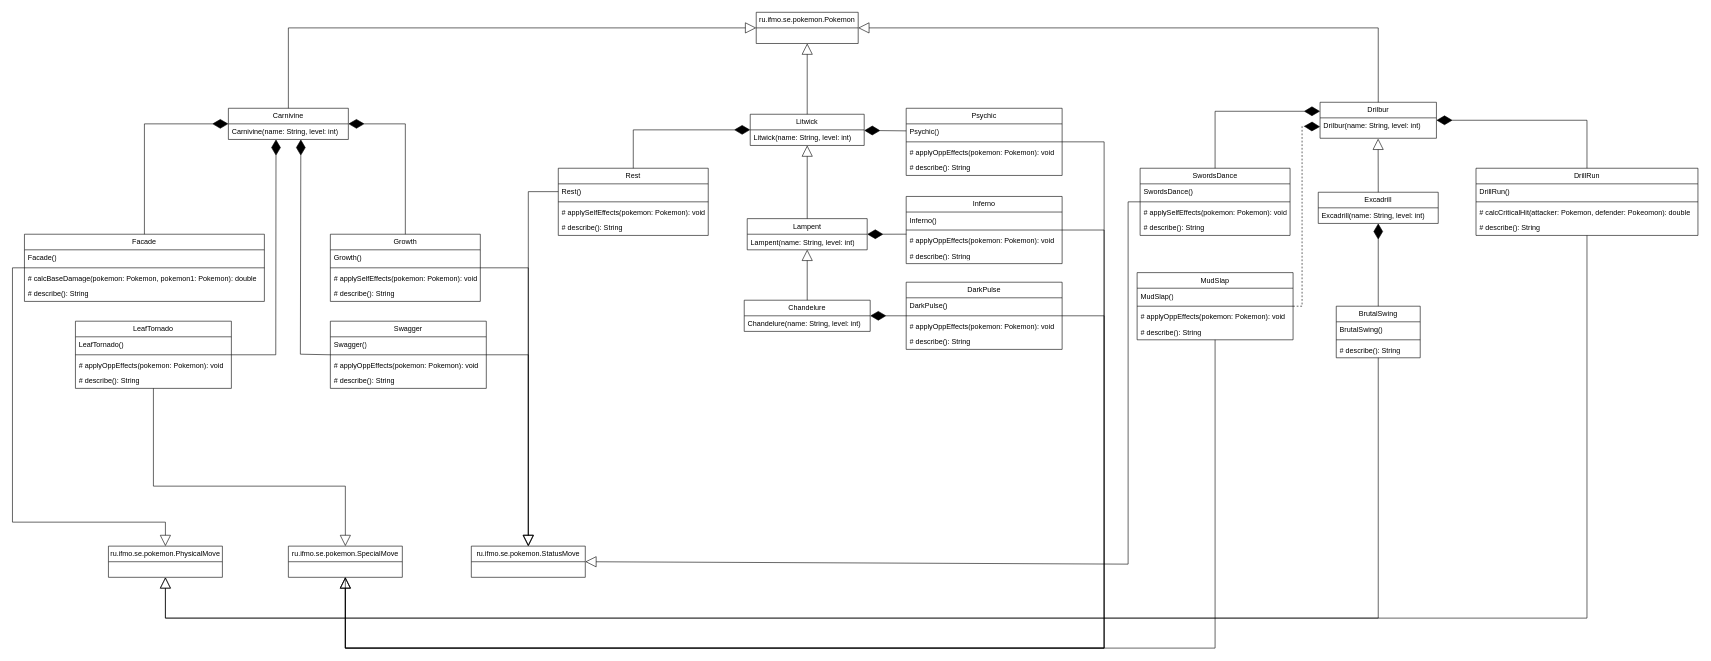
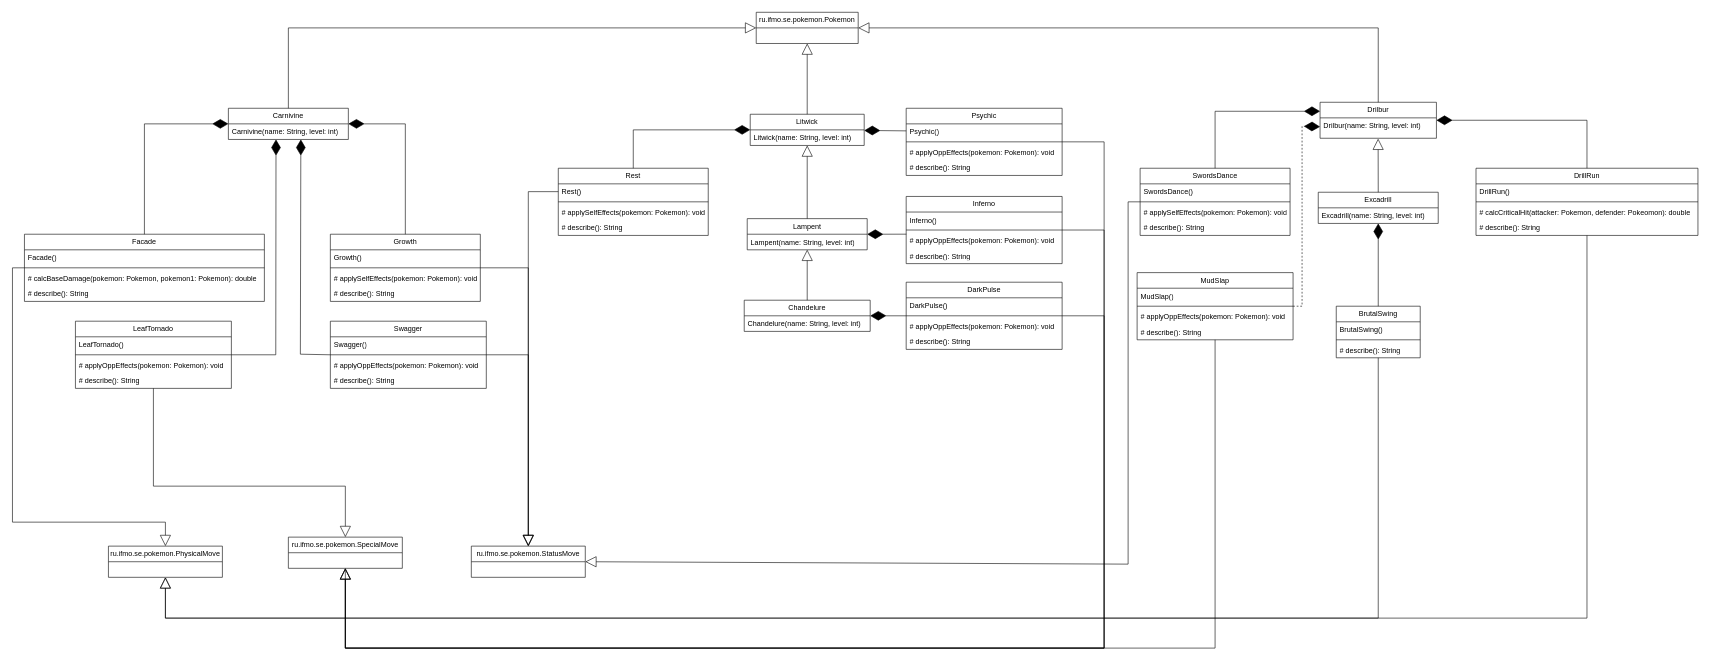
(345, 562) -> (345, 553)
